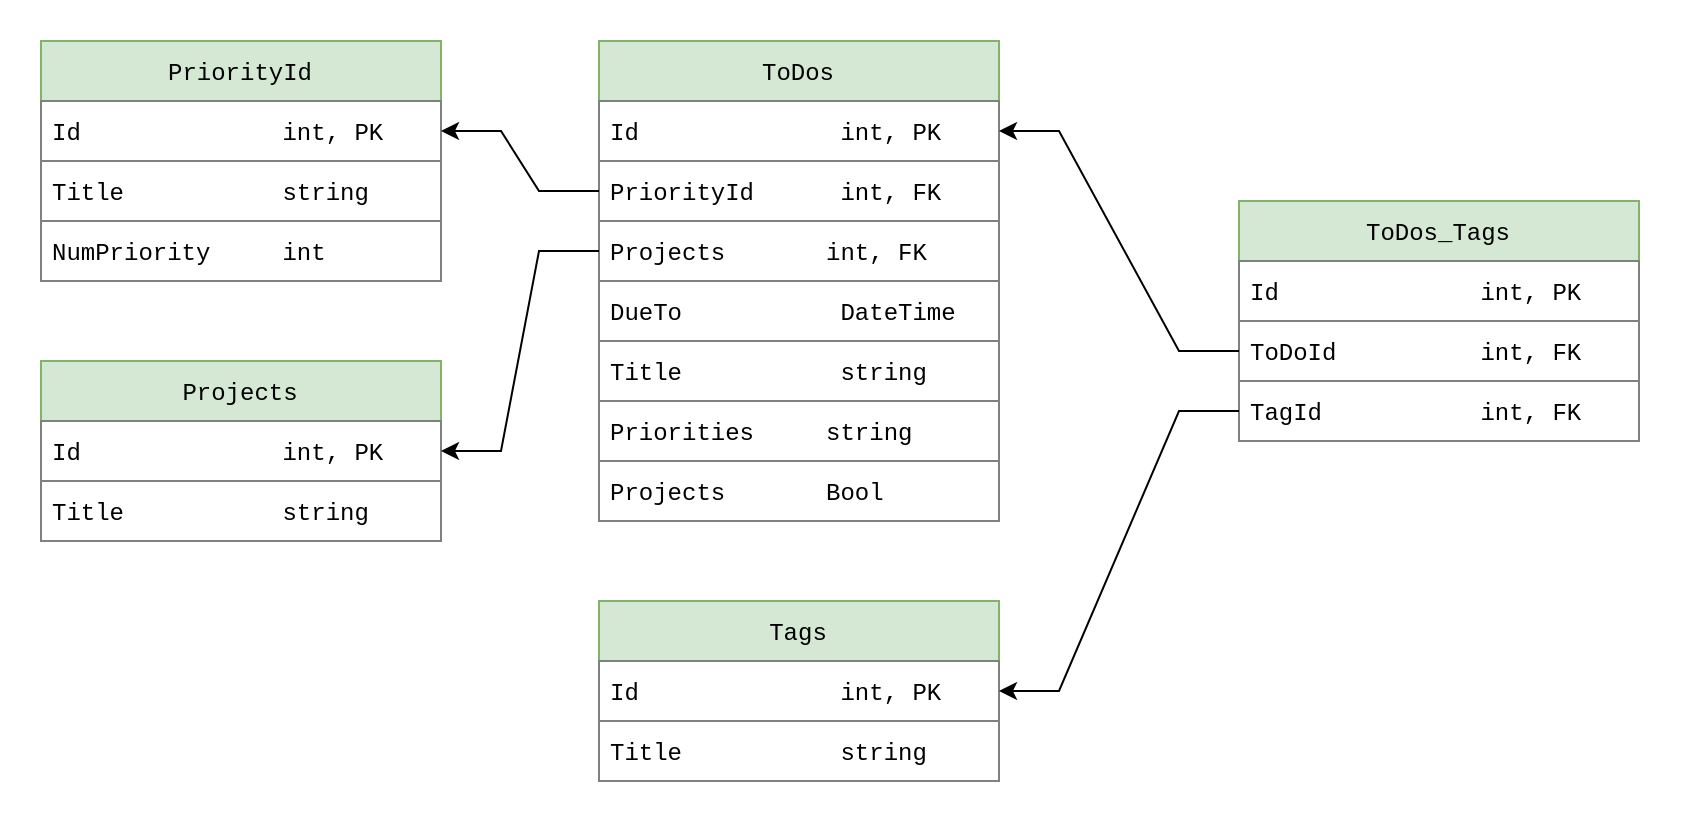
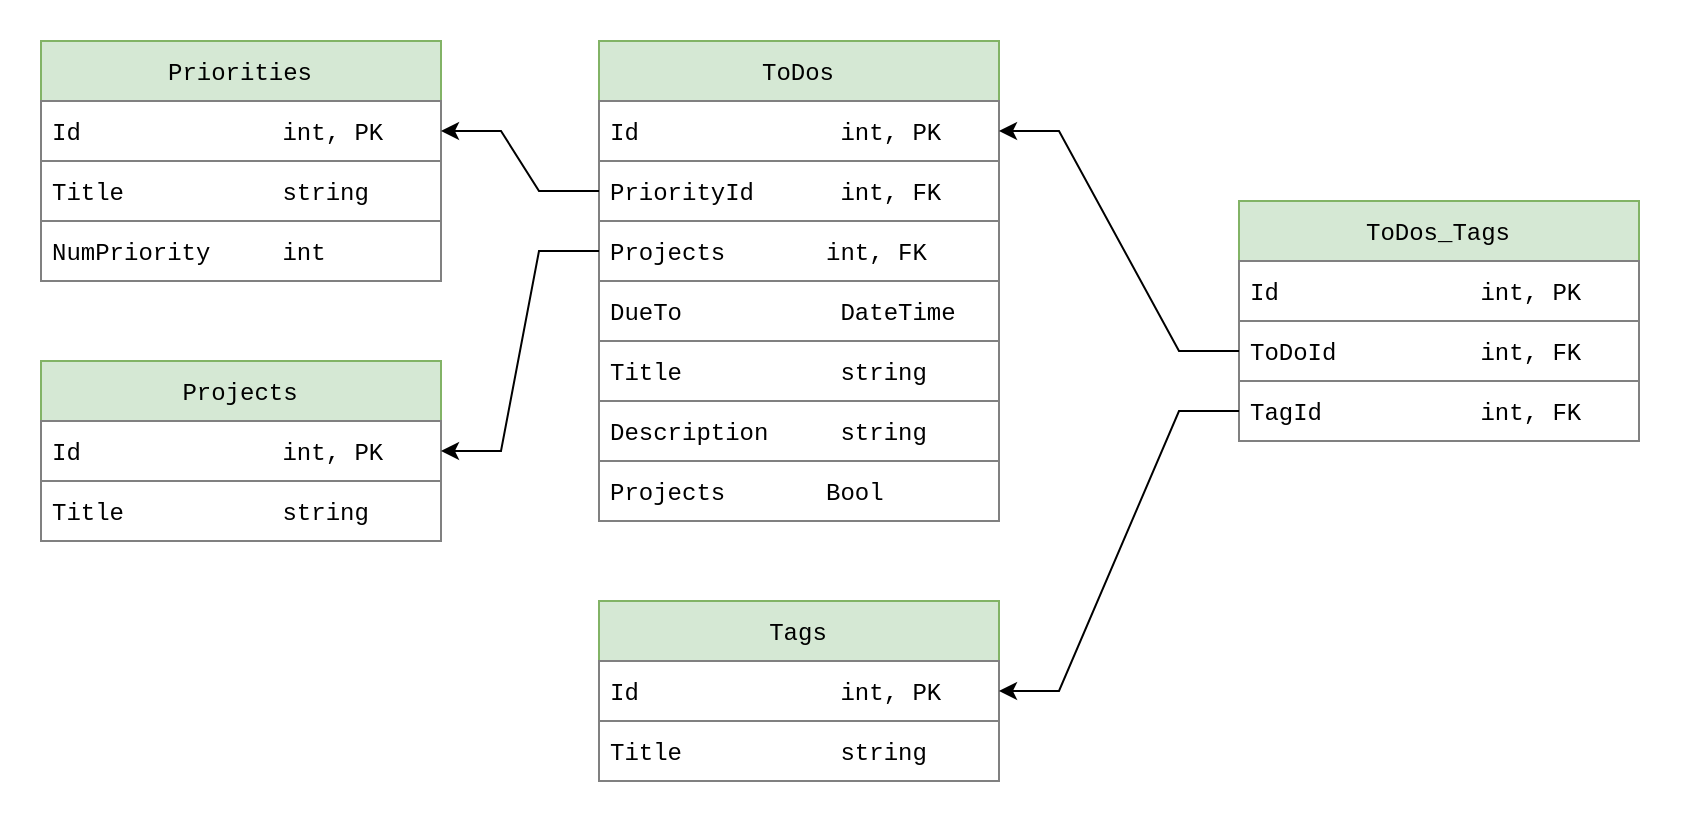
(240, 72) -> (240, 72)
(736, 432) -> (745, 432)
